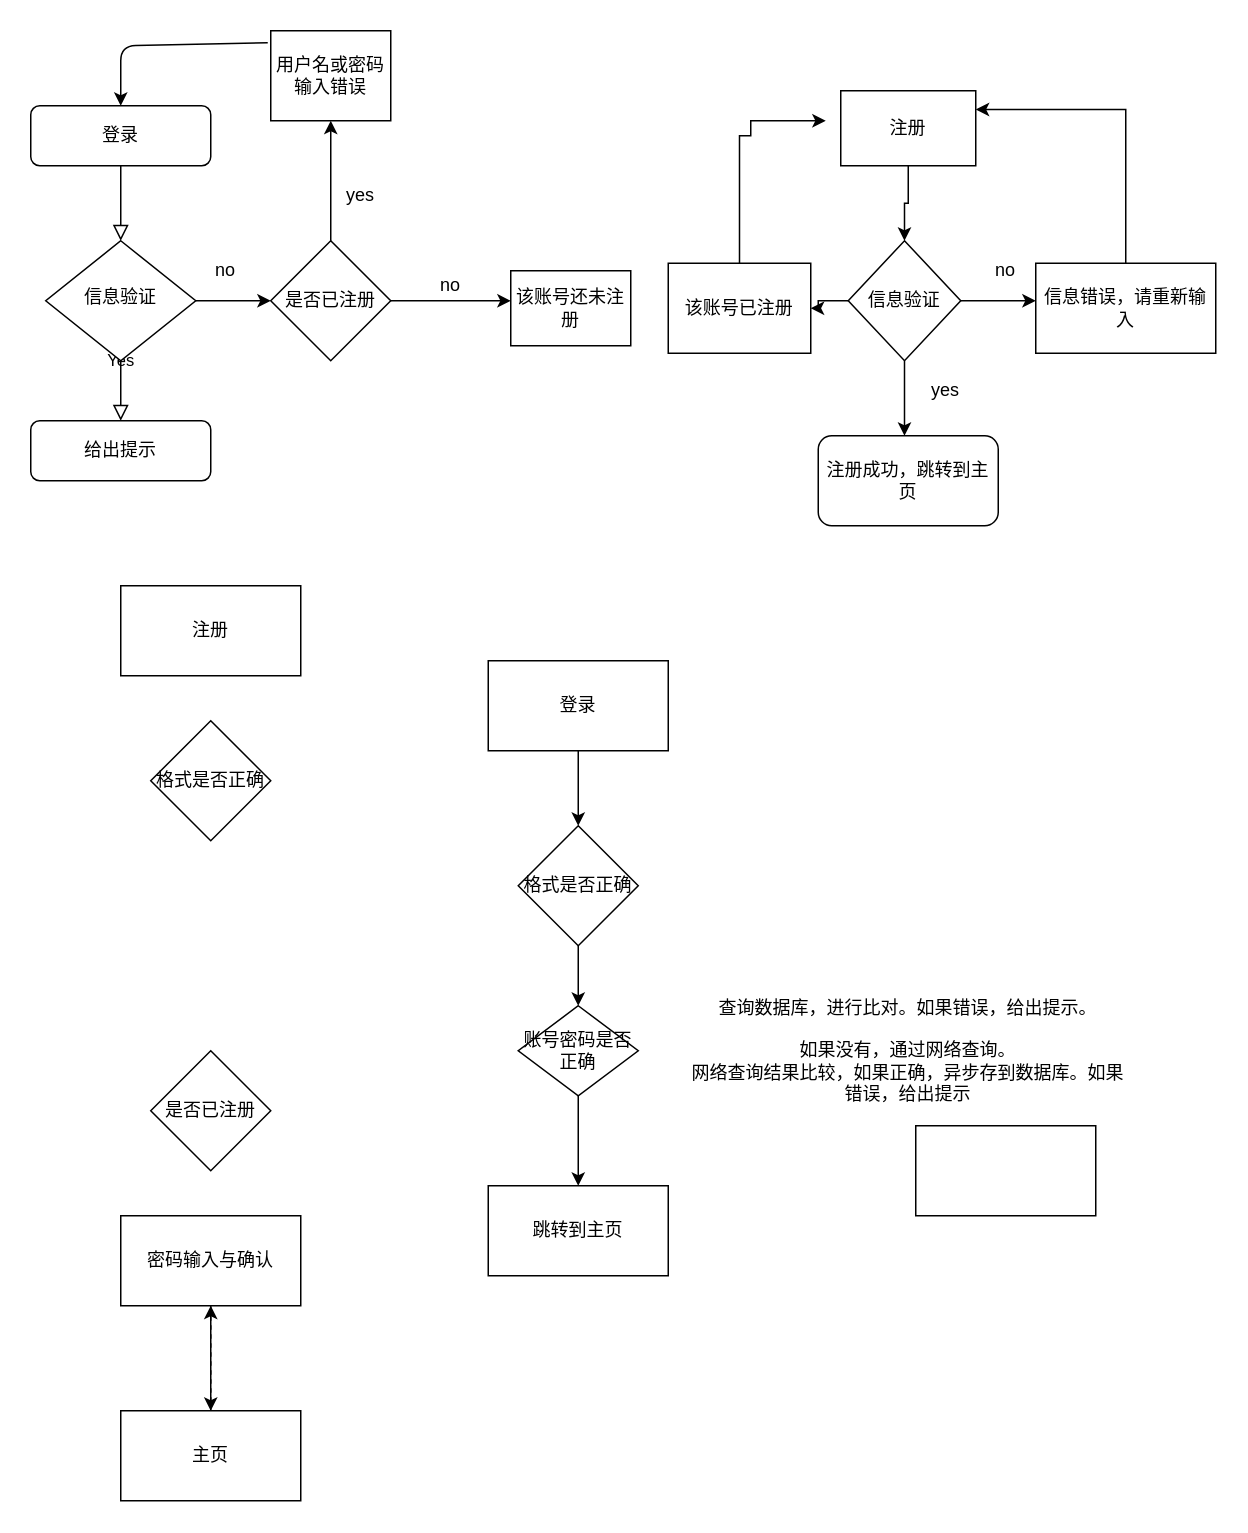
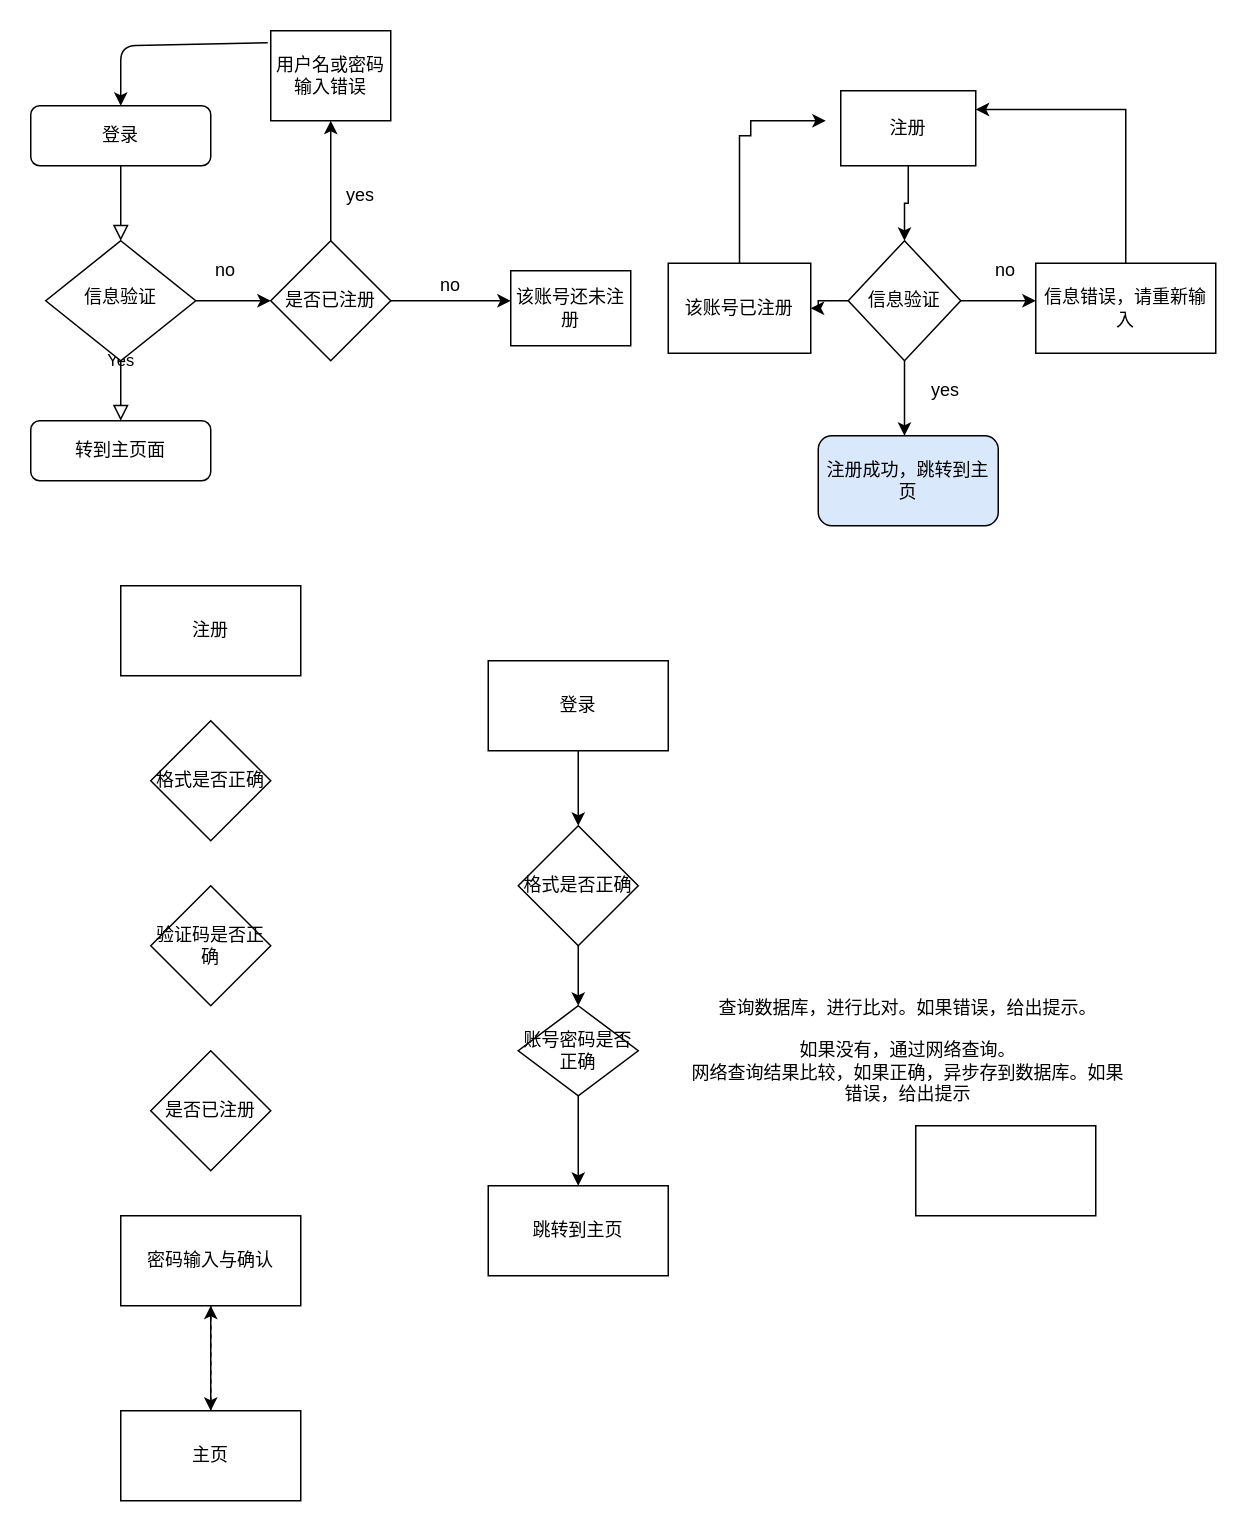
(121, 451) -> (121, 451)
(908, 481) -> (908, 481)
none -> (211, 946)
